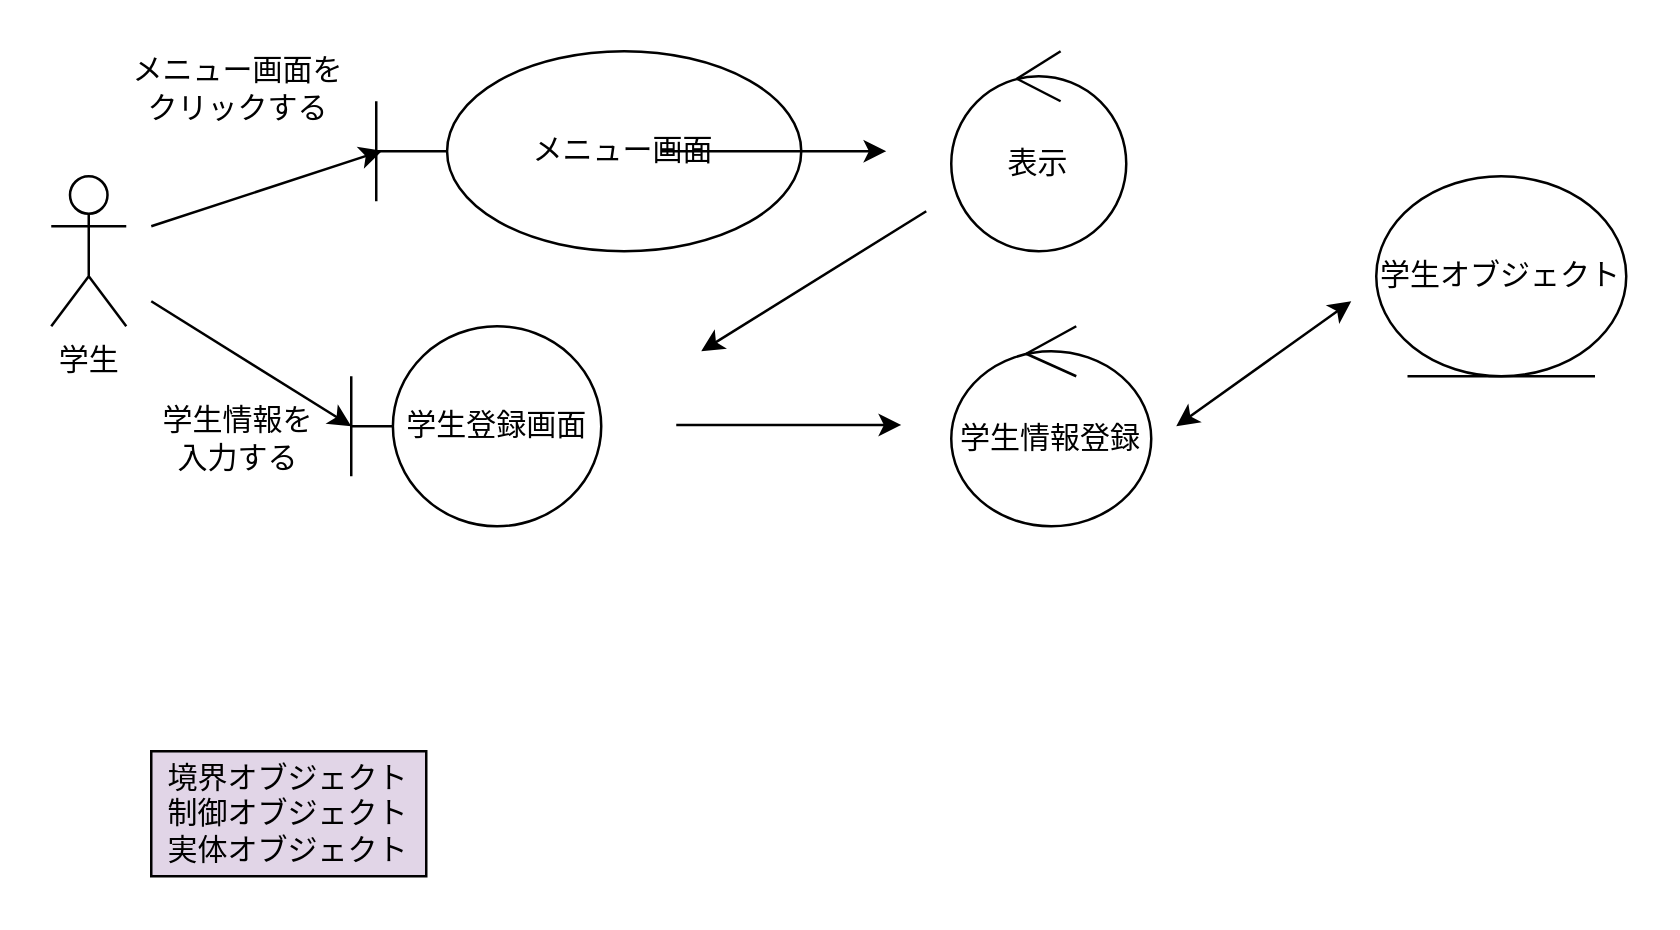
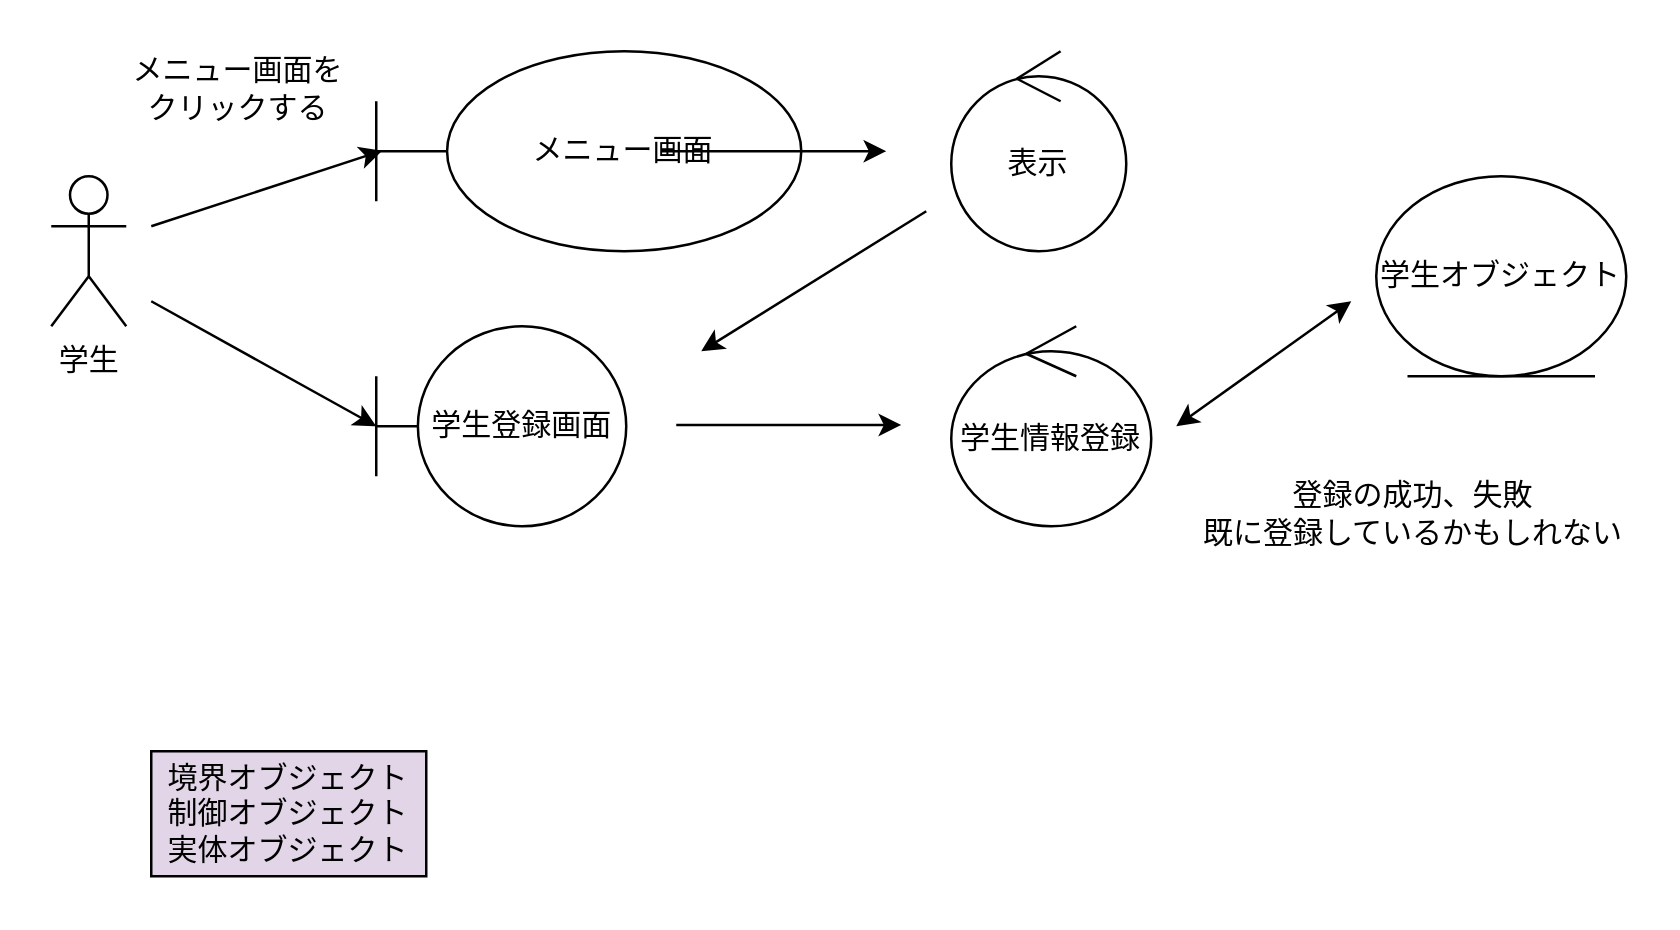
(476, 426) -> (501, 426)
(239, 439) -> none
none -> (1414, 514)
